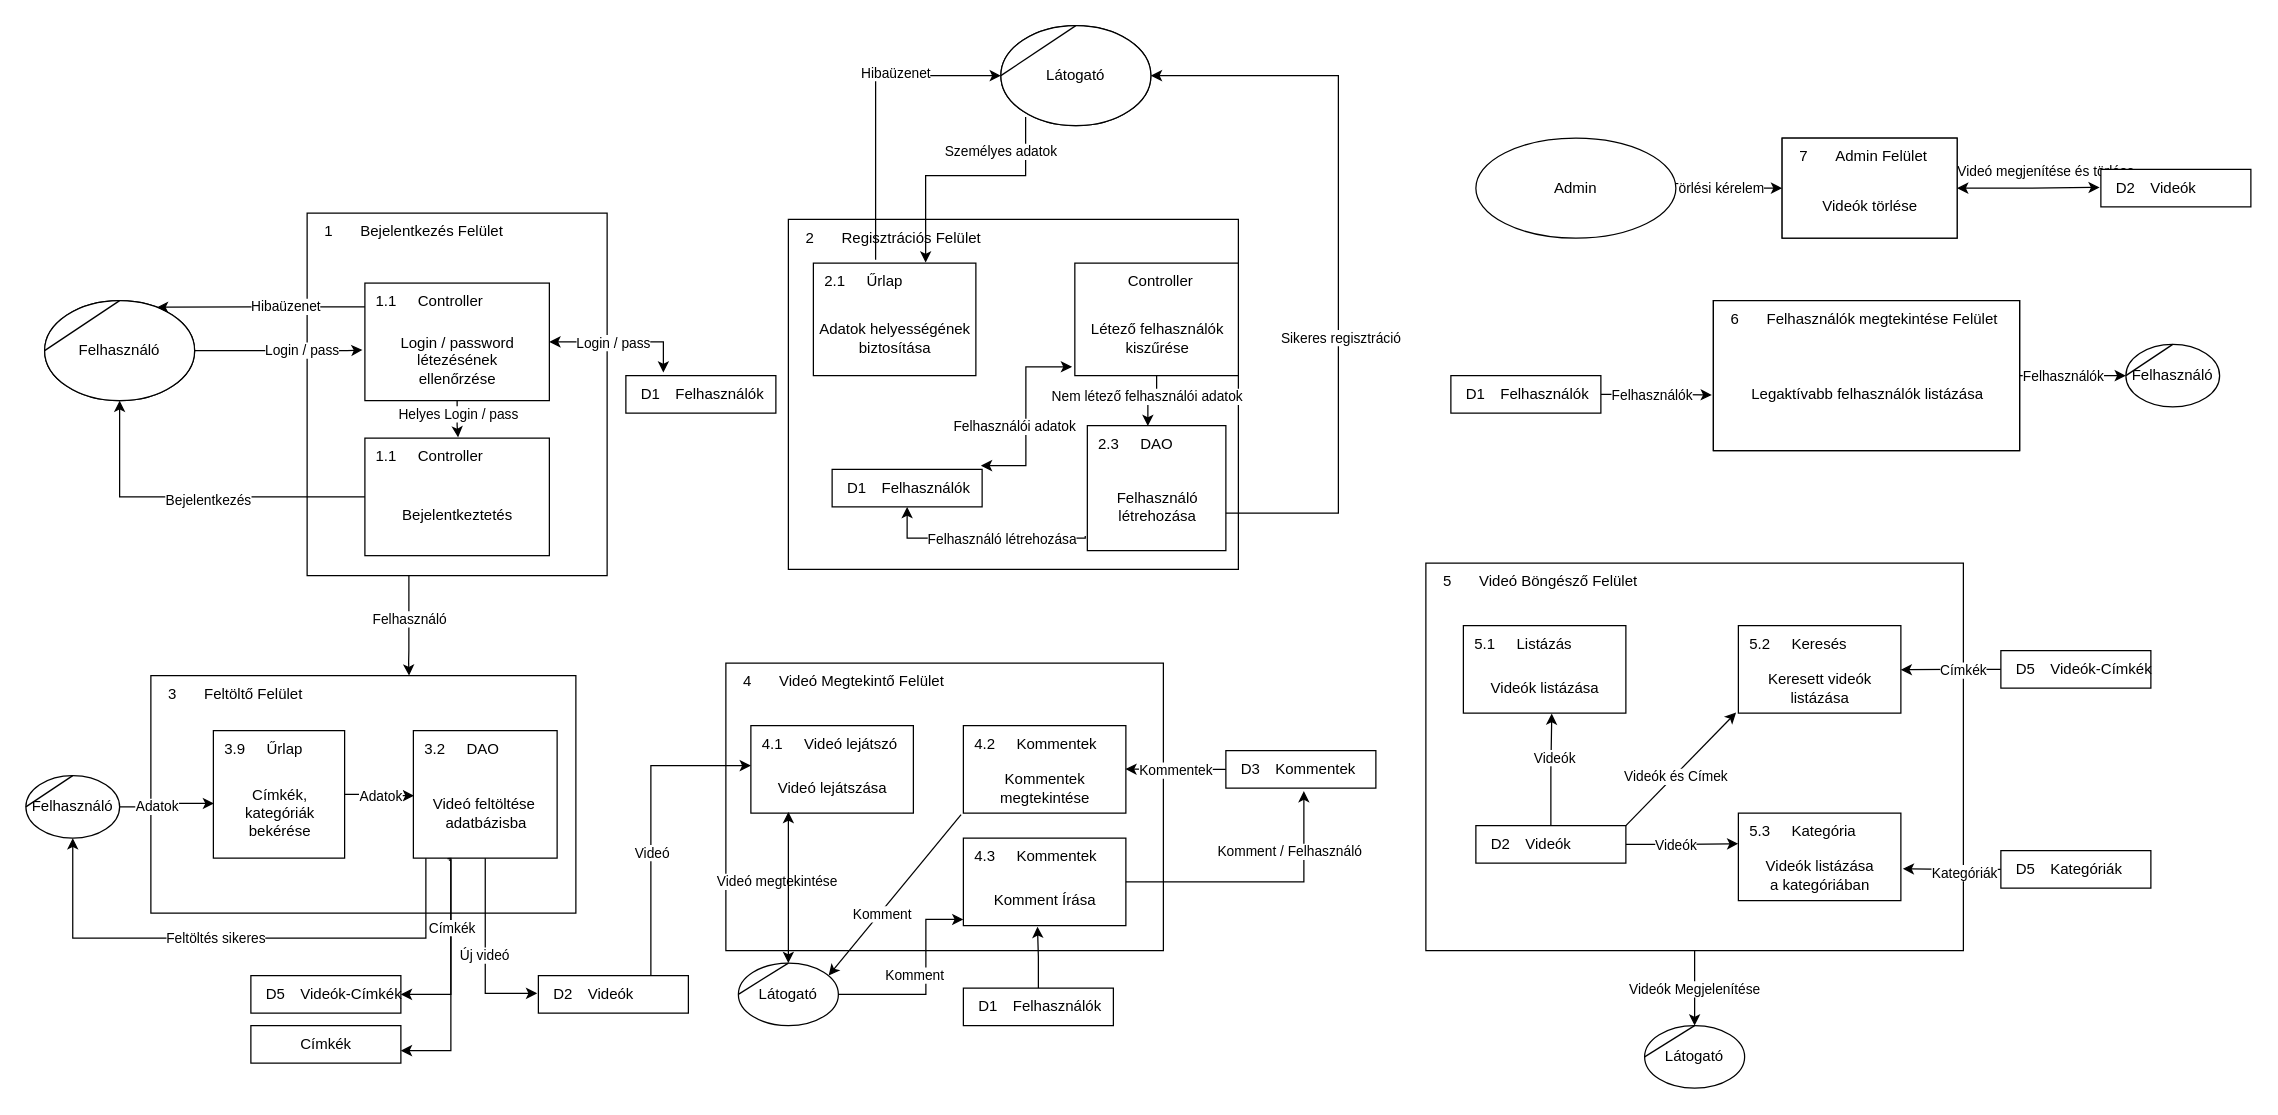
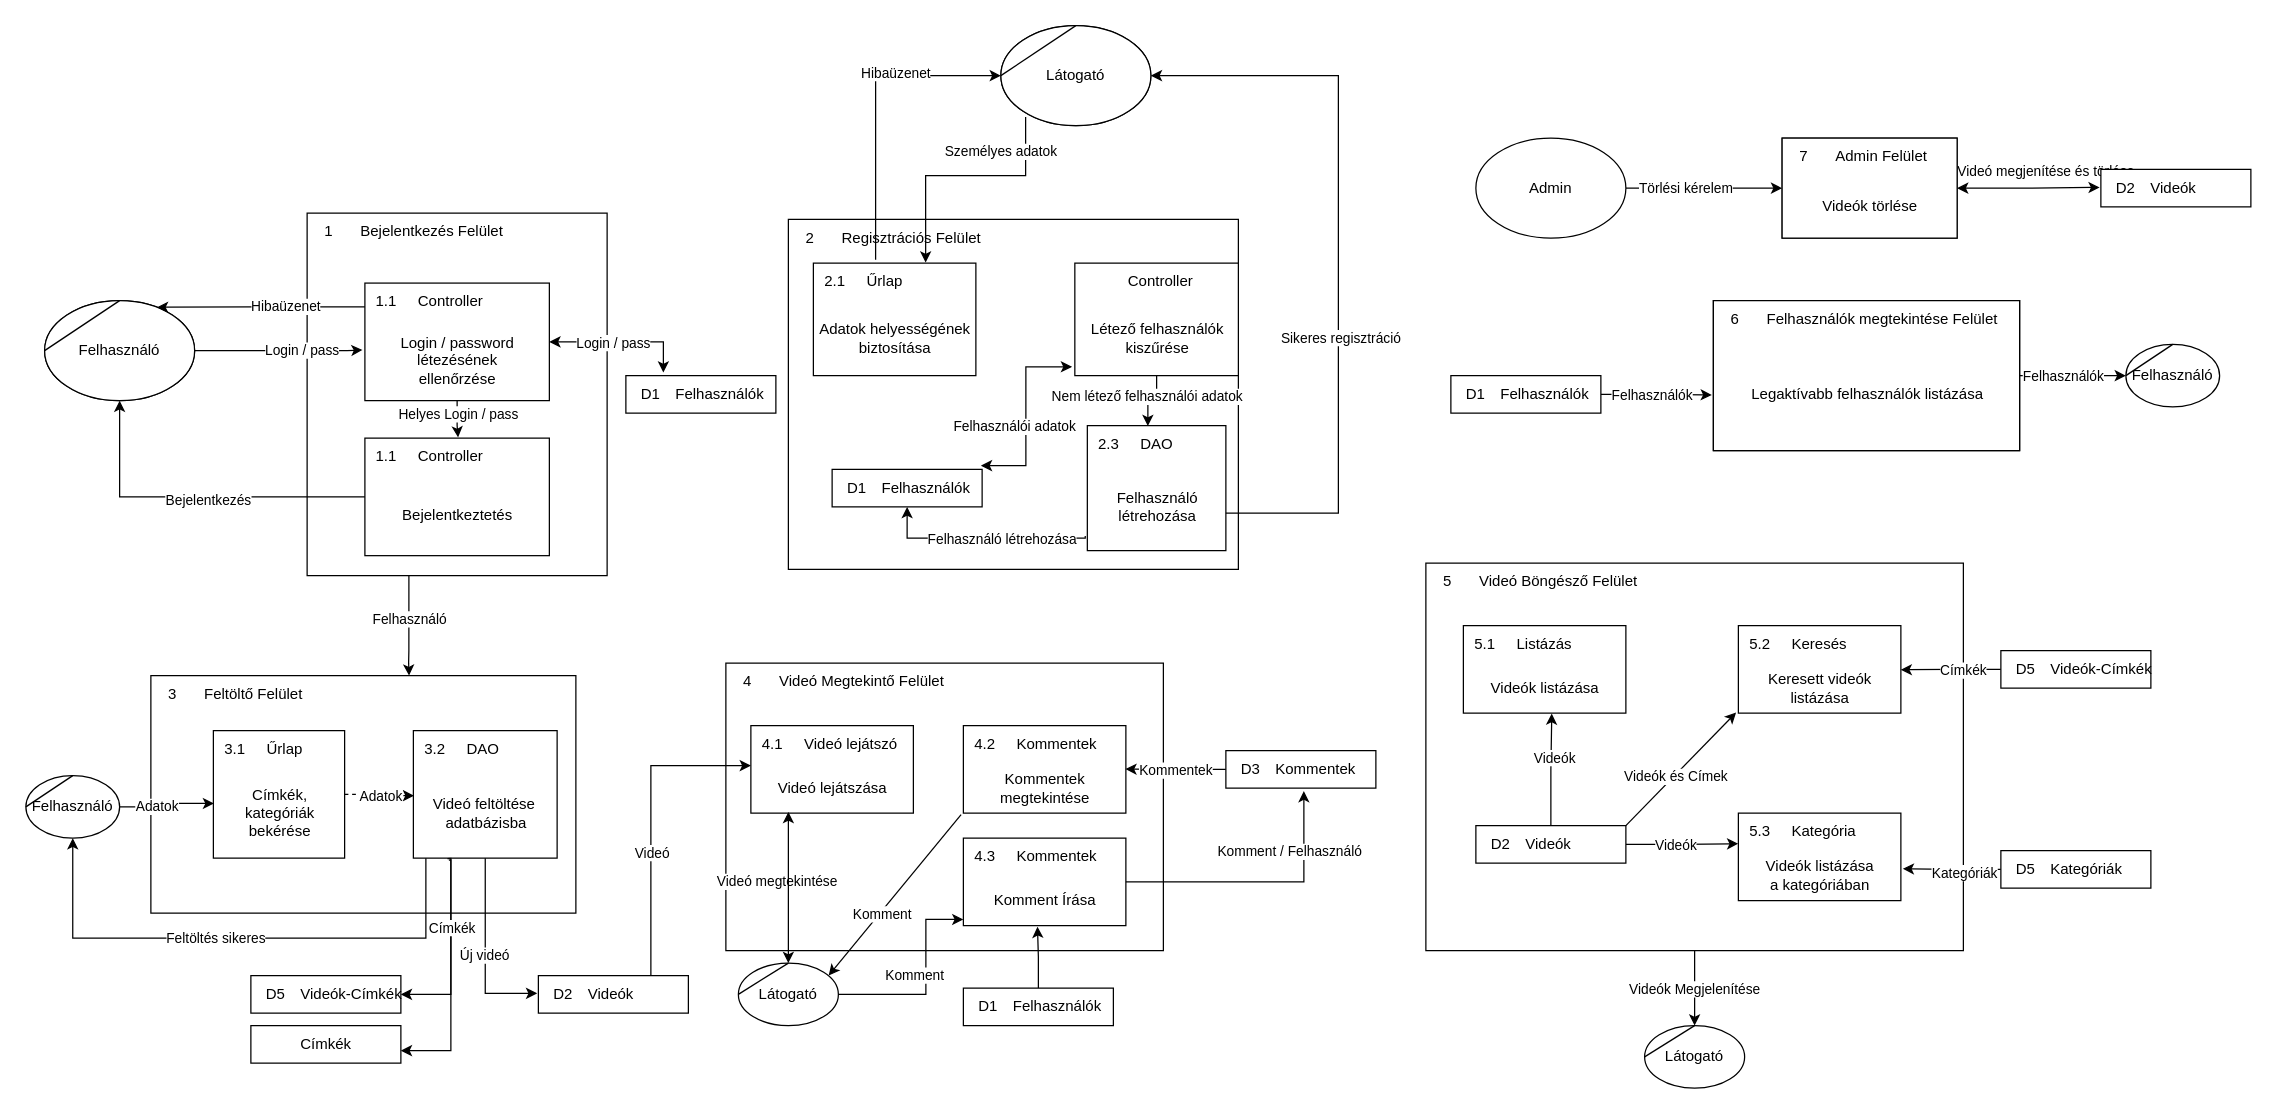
(1576, 188) -> (1551, 188)
(235, 749) -> (235, 749)
(352, 794) -> (352, 794)
